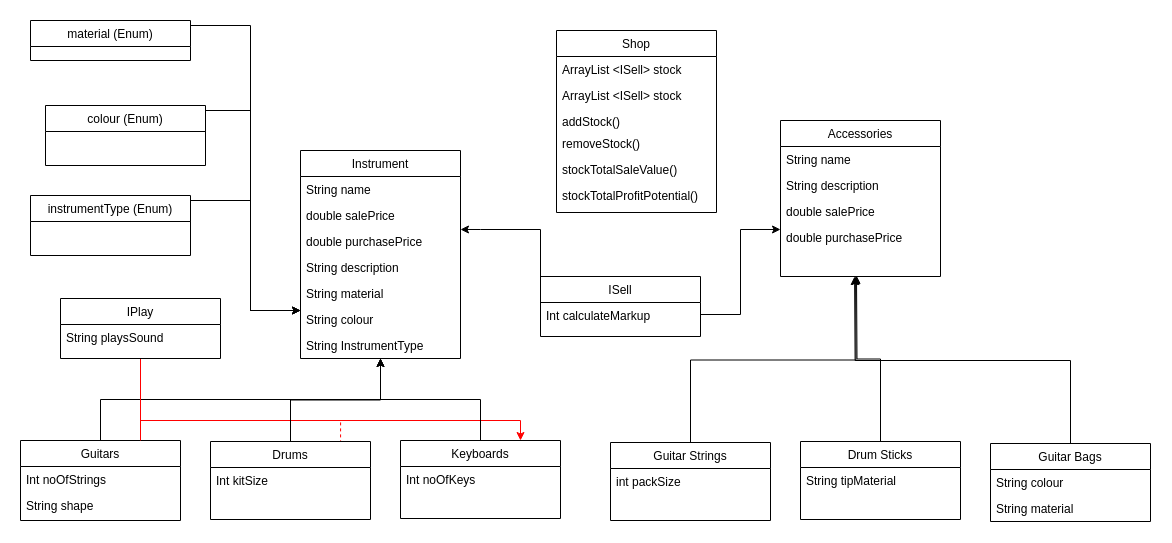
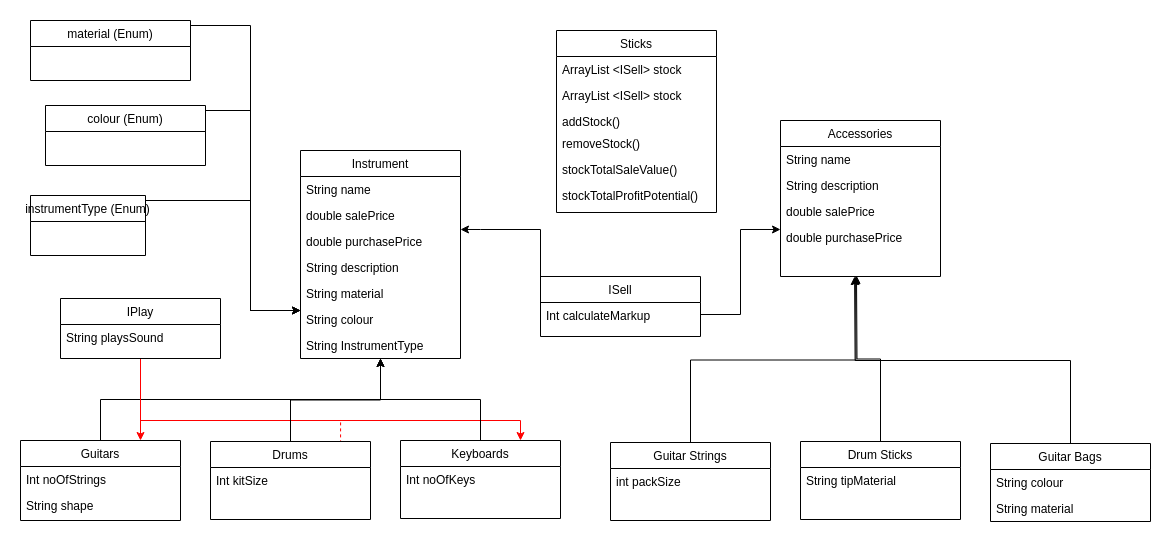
(111, 41) -> (111, 51)
(636, 44) -> (636, 44)
(111, 226) -> (88, 226)
(141, 435) -> (141, 432)
